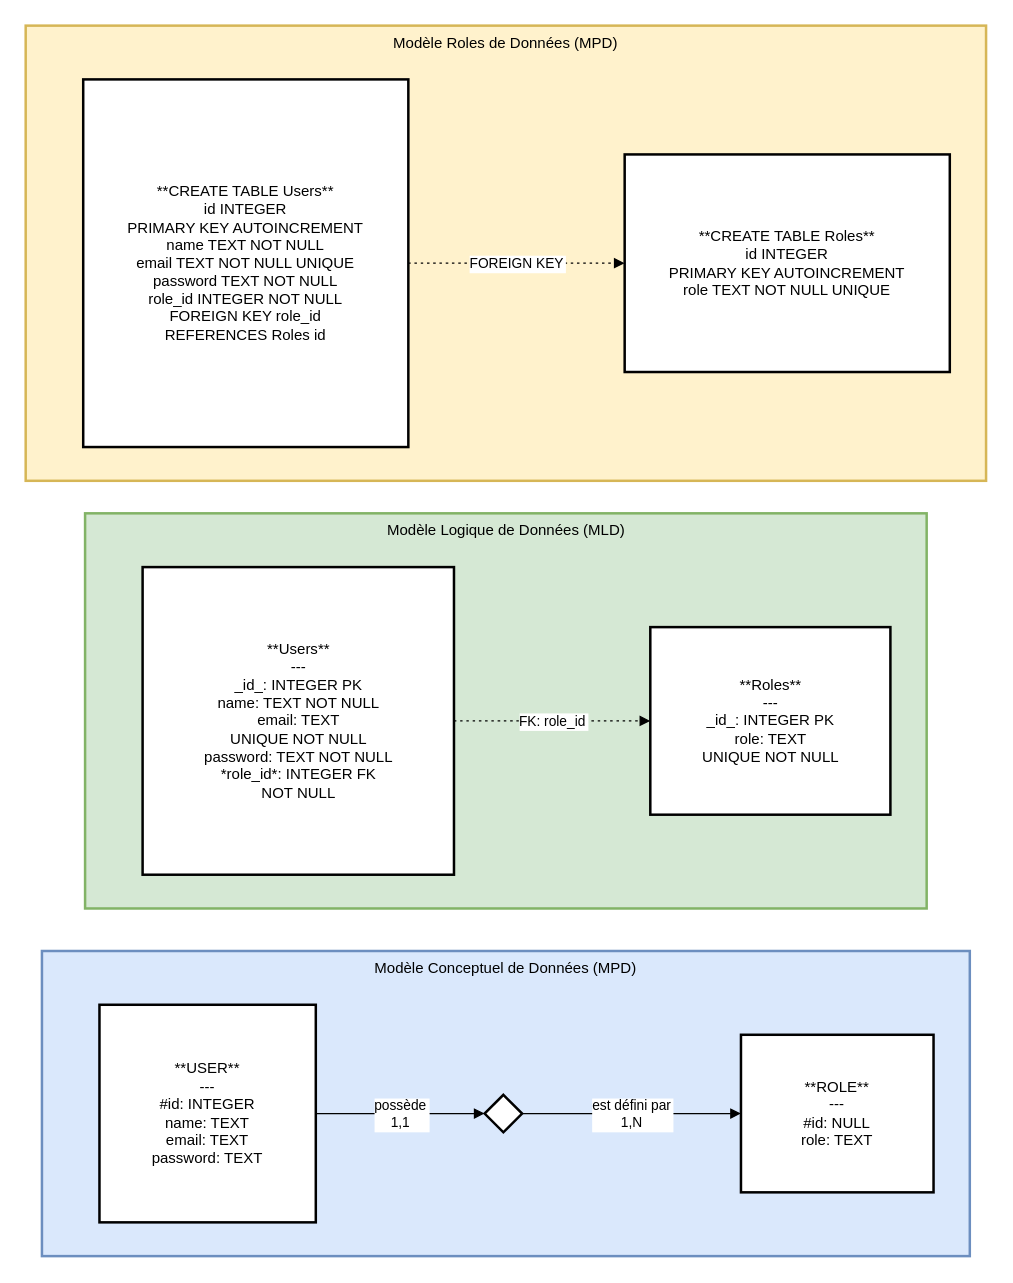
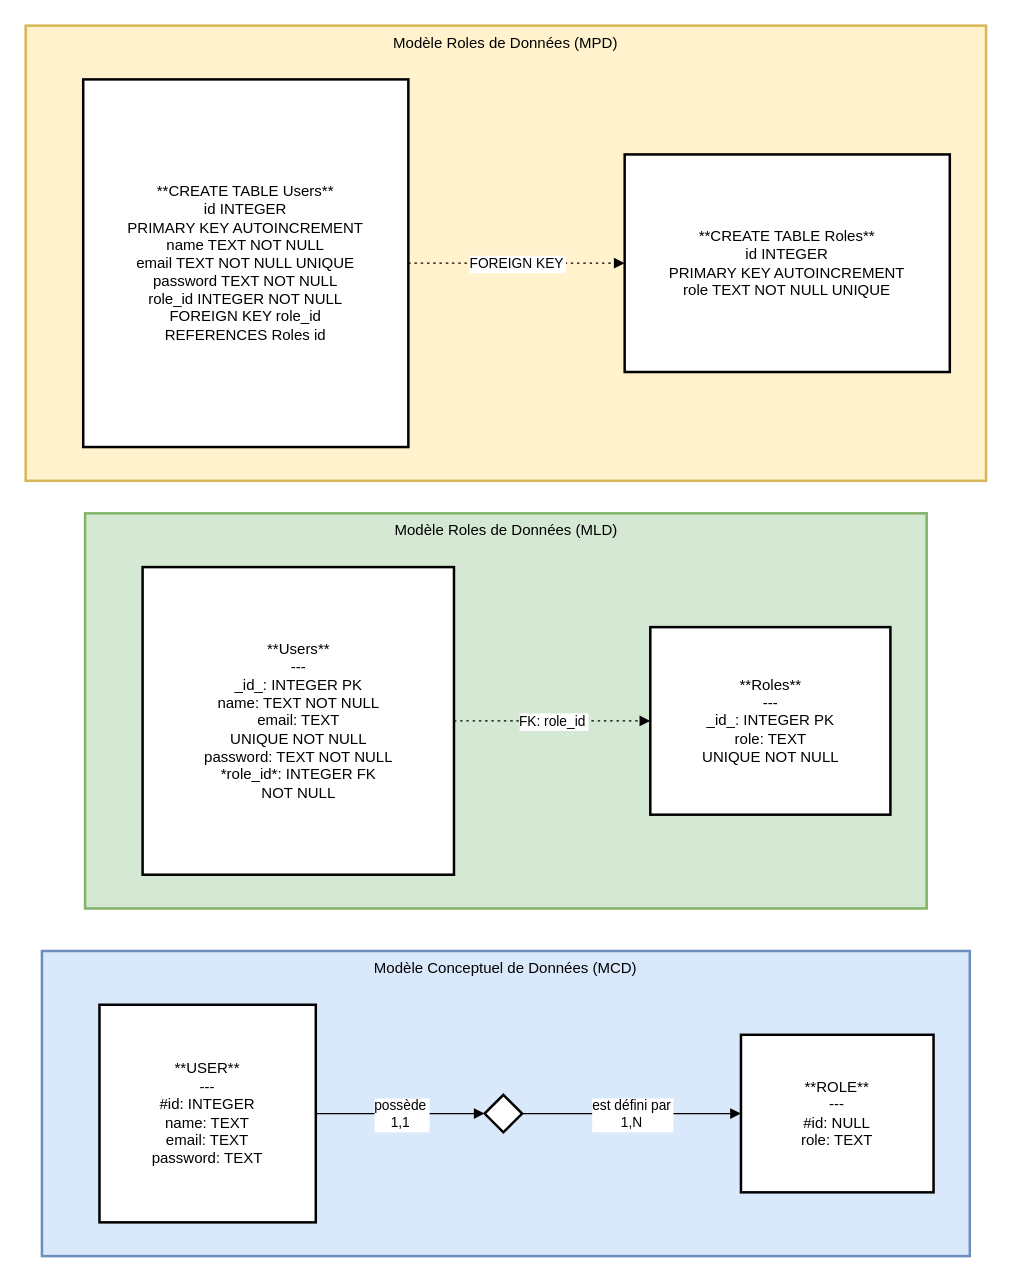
(506, 531) -> (506, 531)
(506, 968) -> (506, 968)
